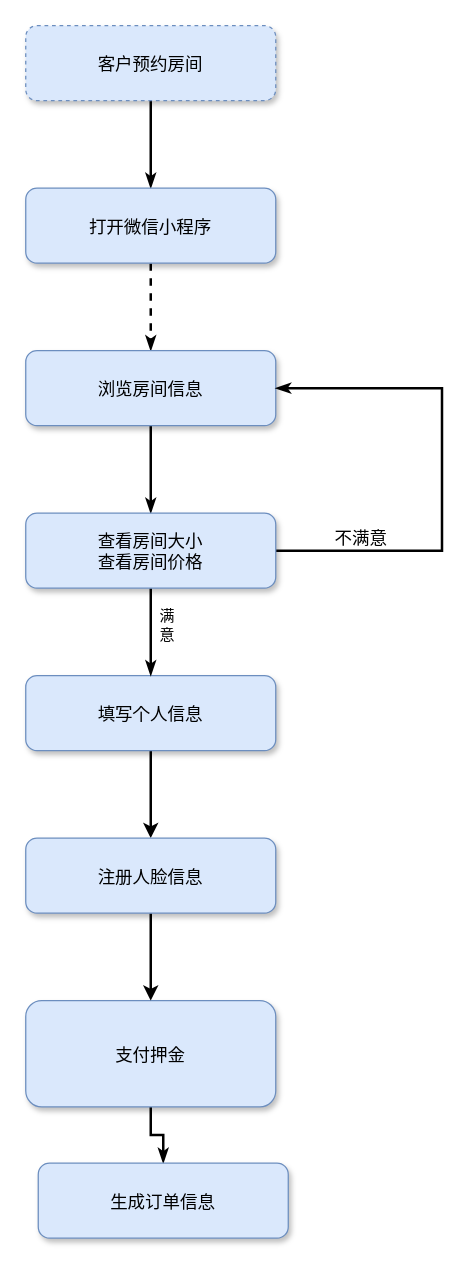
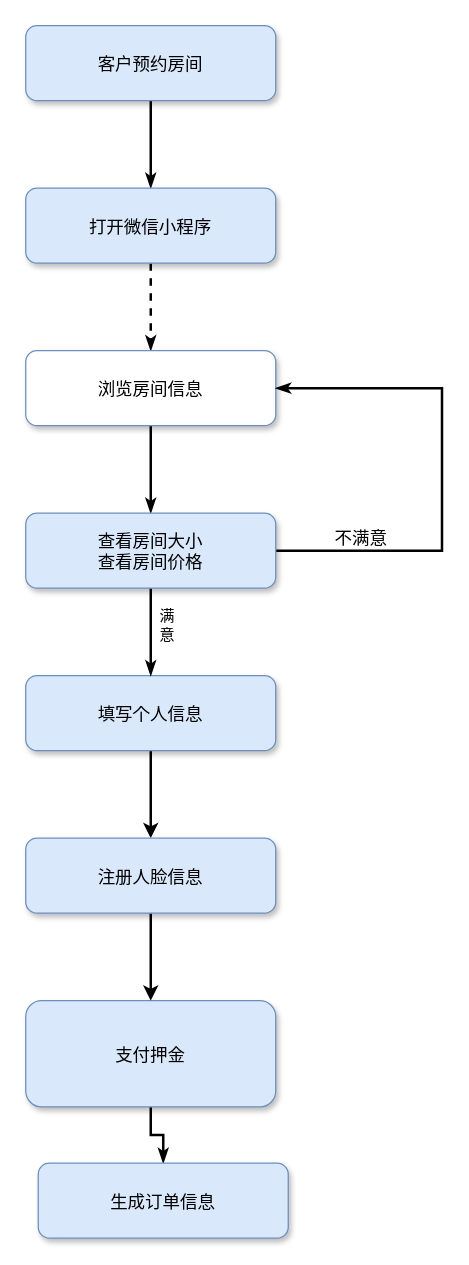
(151, 63) -> (151, 63)
(151, 388) -> (151, 388)
